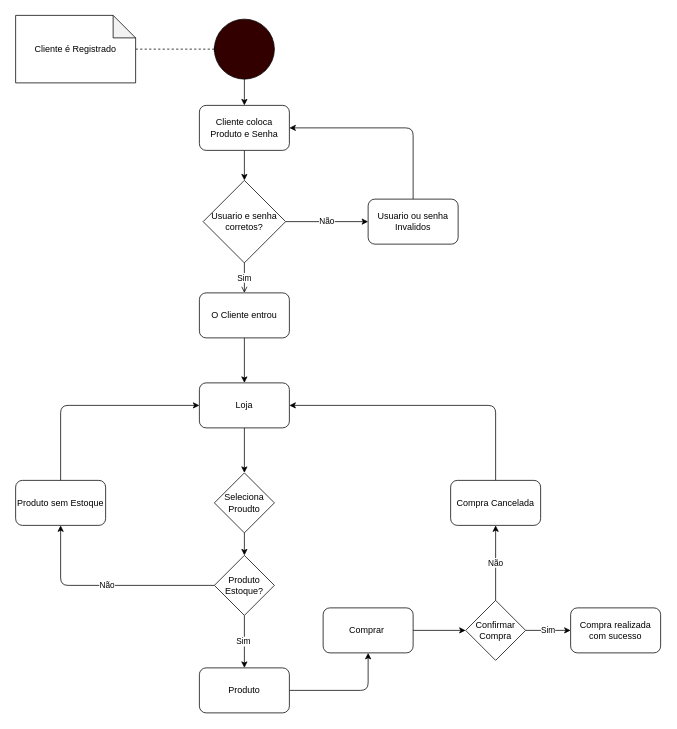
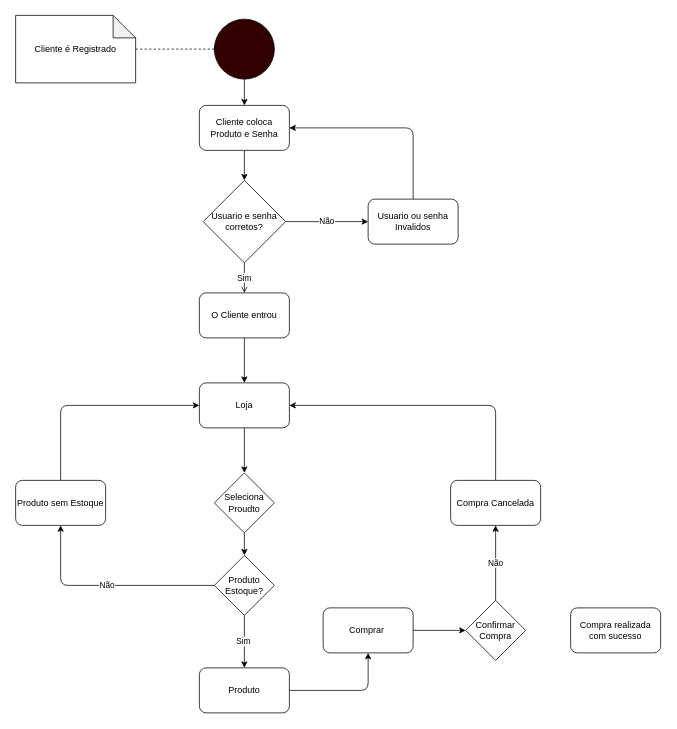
(545, 630) -> none
